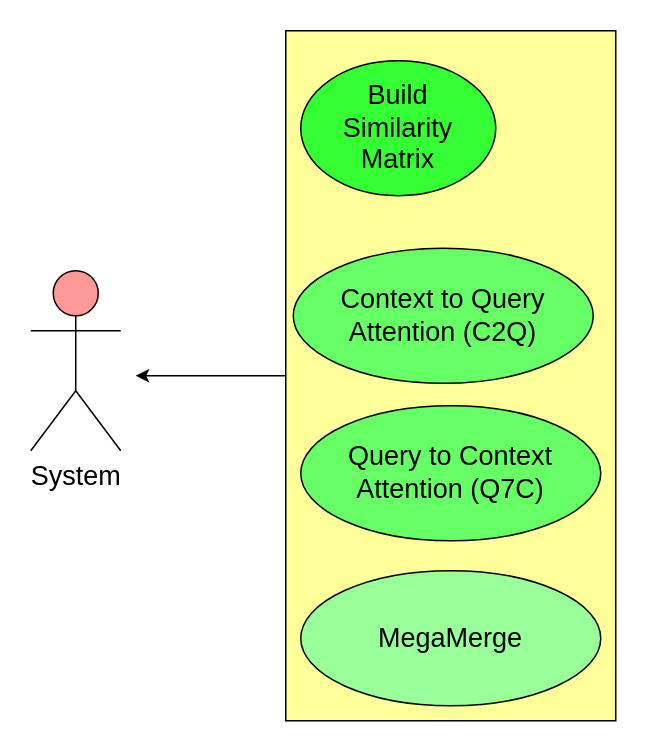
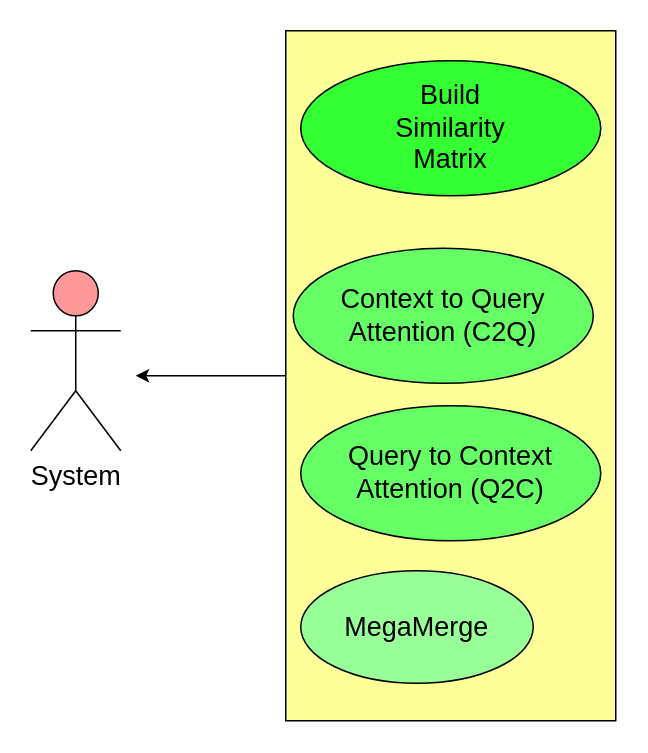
(398, 128) -> (451, 128)
(451, 473) -> (451, 473)
(451, 638) -> (417, 627)
